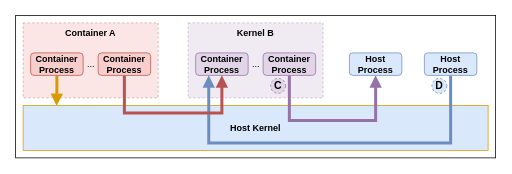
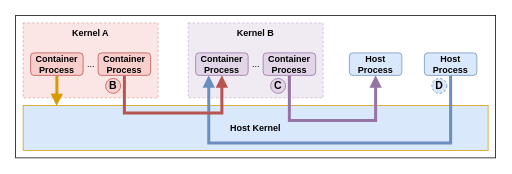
(90, 34) -> (90, 34)
none -> (113, 86)
(278, 86) -> (278, 86)
